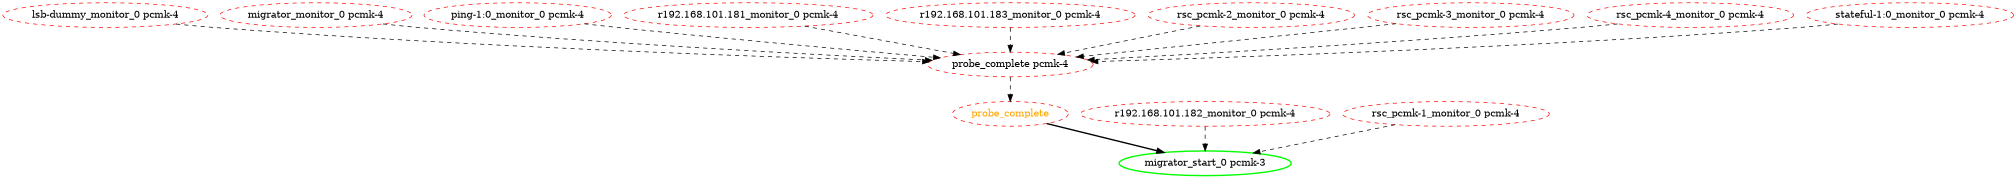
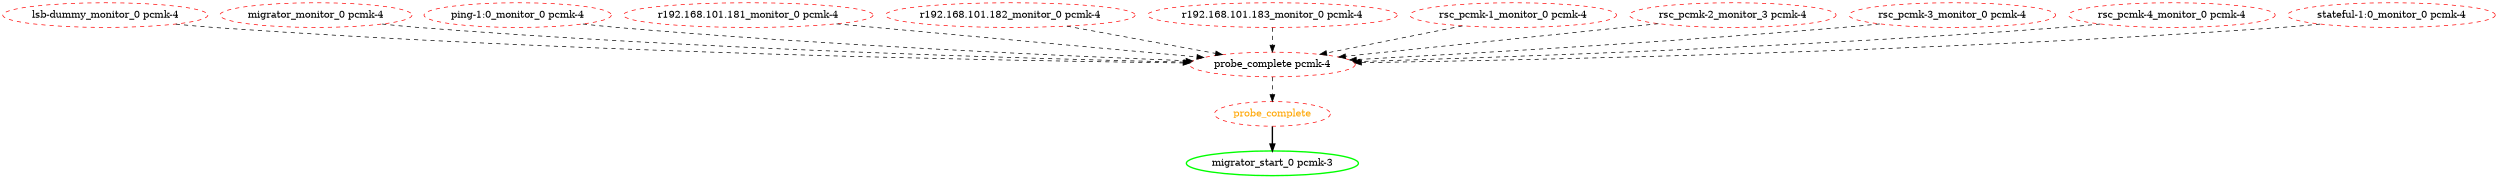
(1251, 15) -> (1733, 15)
(1205, 135) -> (1141, 40)
(1328, 138) -> (1395, 39)
